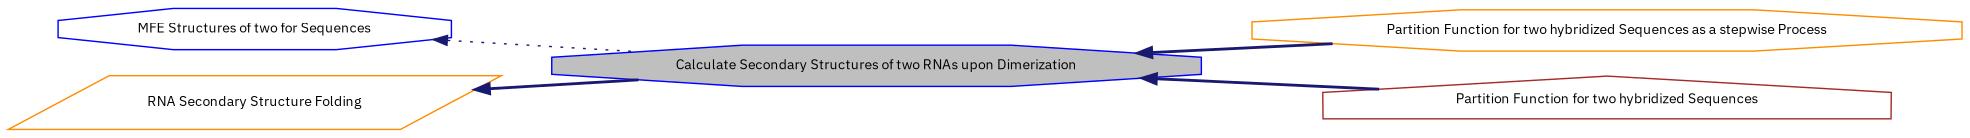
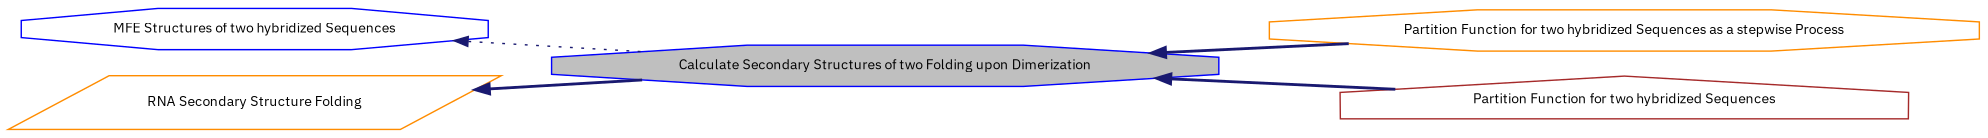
(255, 29) -> (255, 29)
(877, 66) -> (885, 66)
